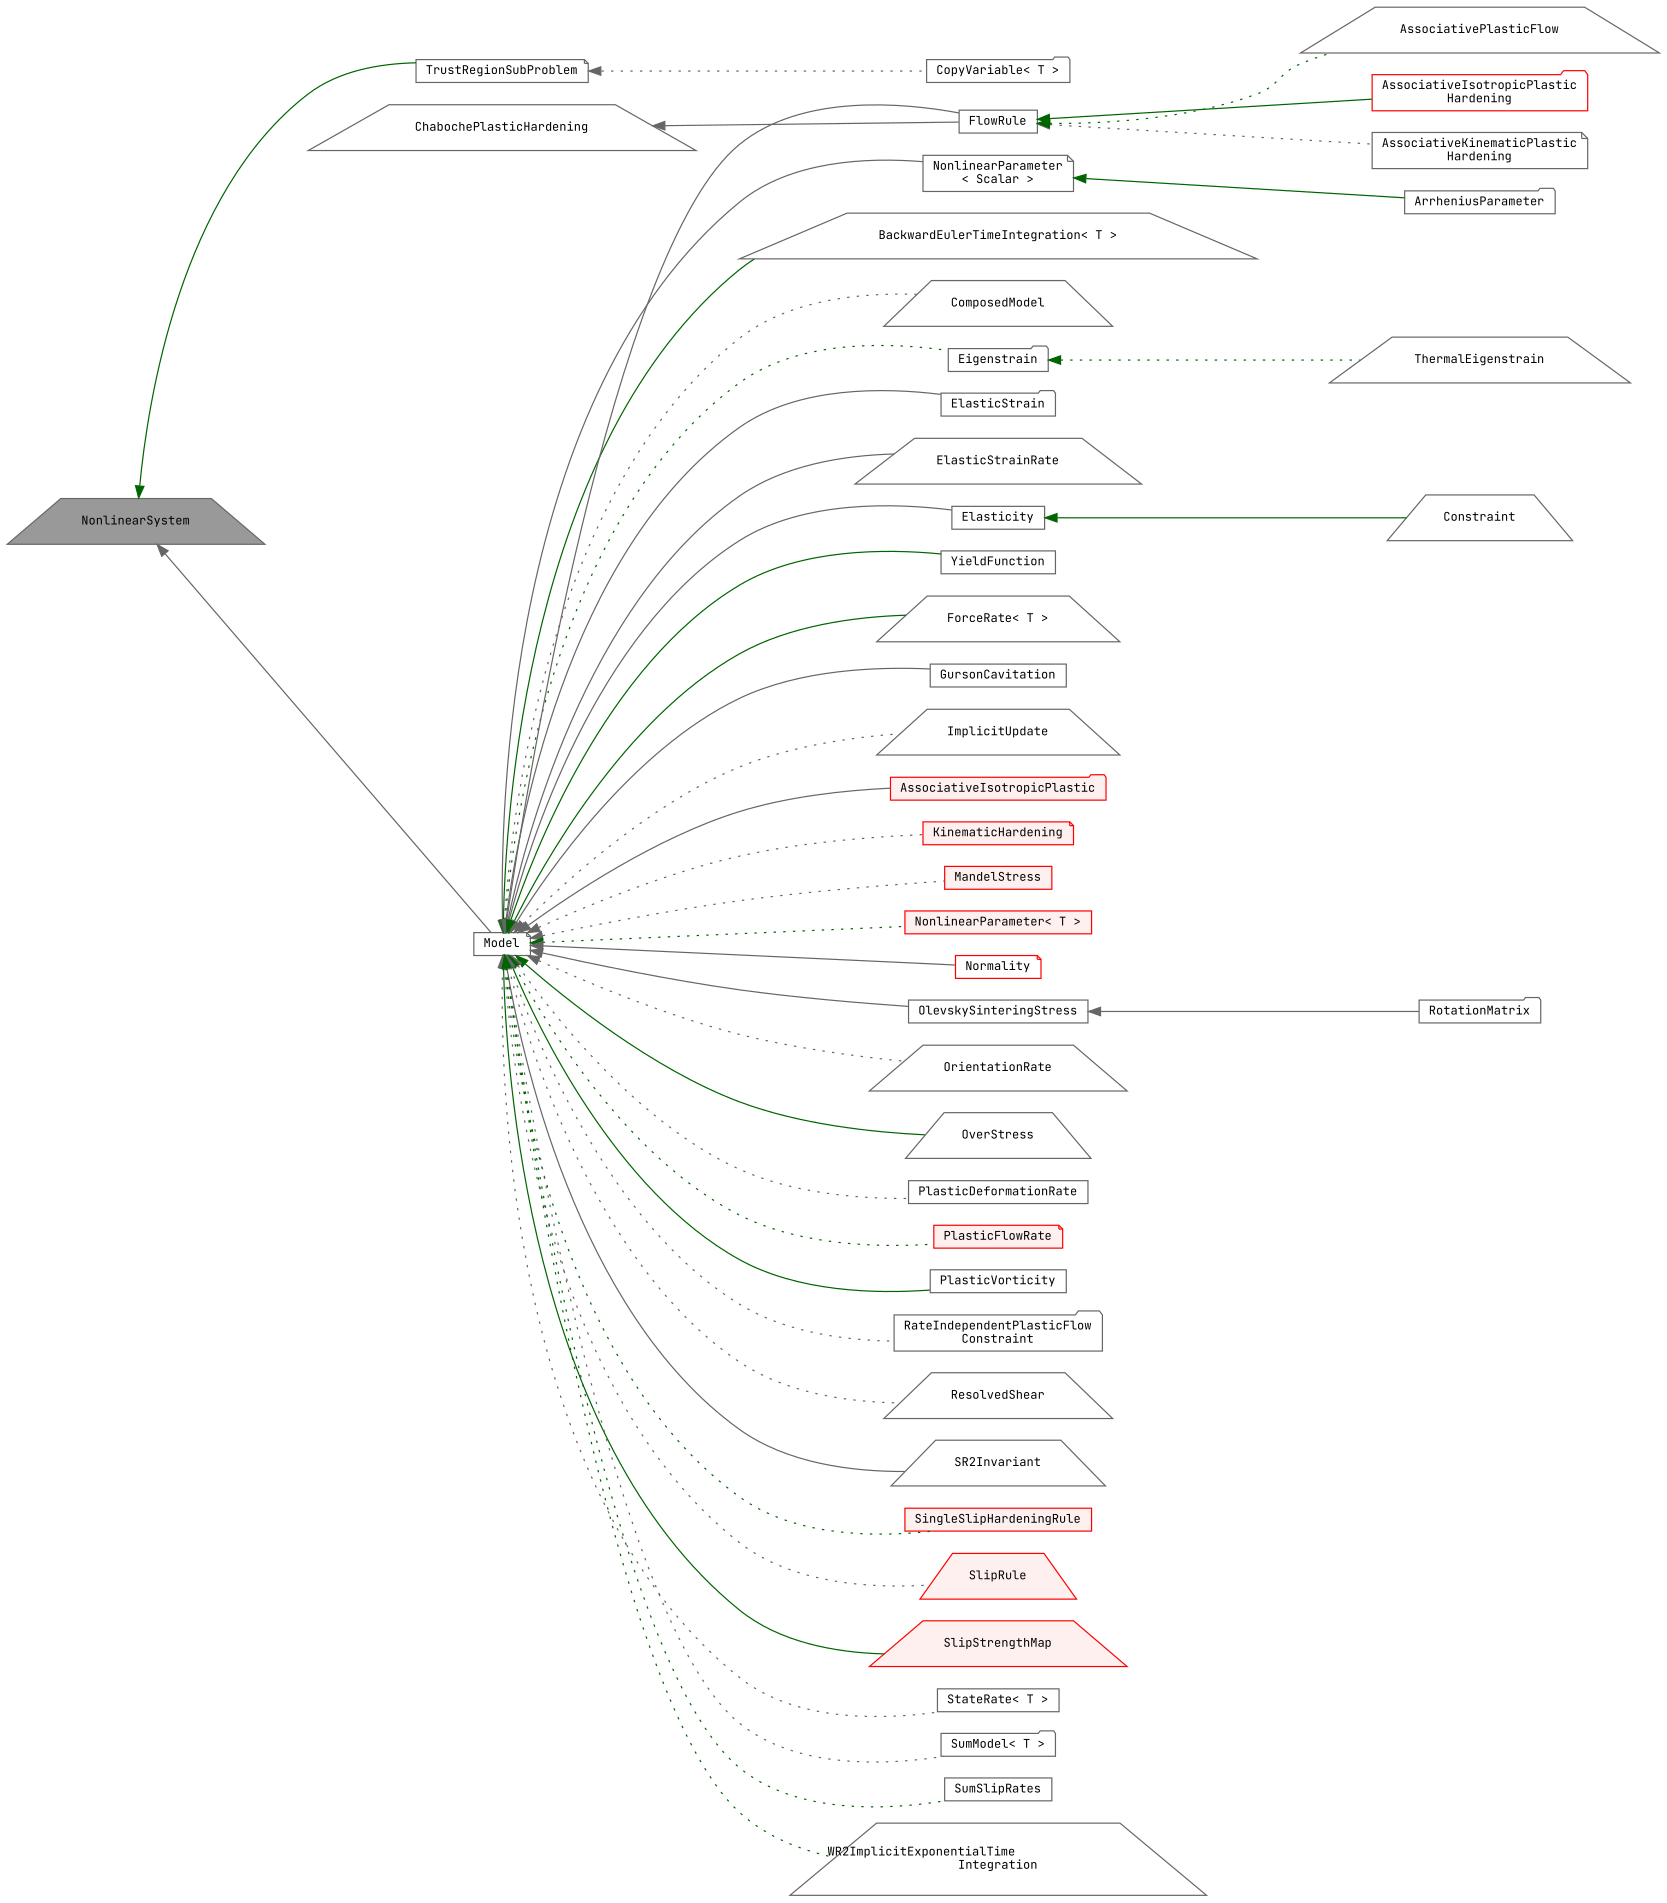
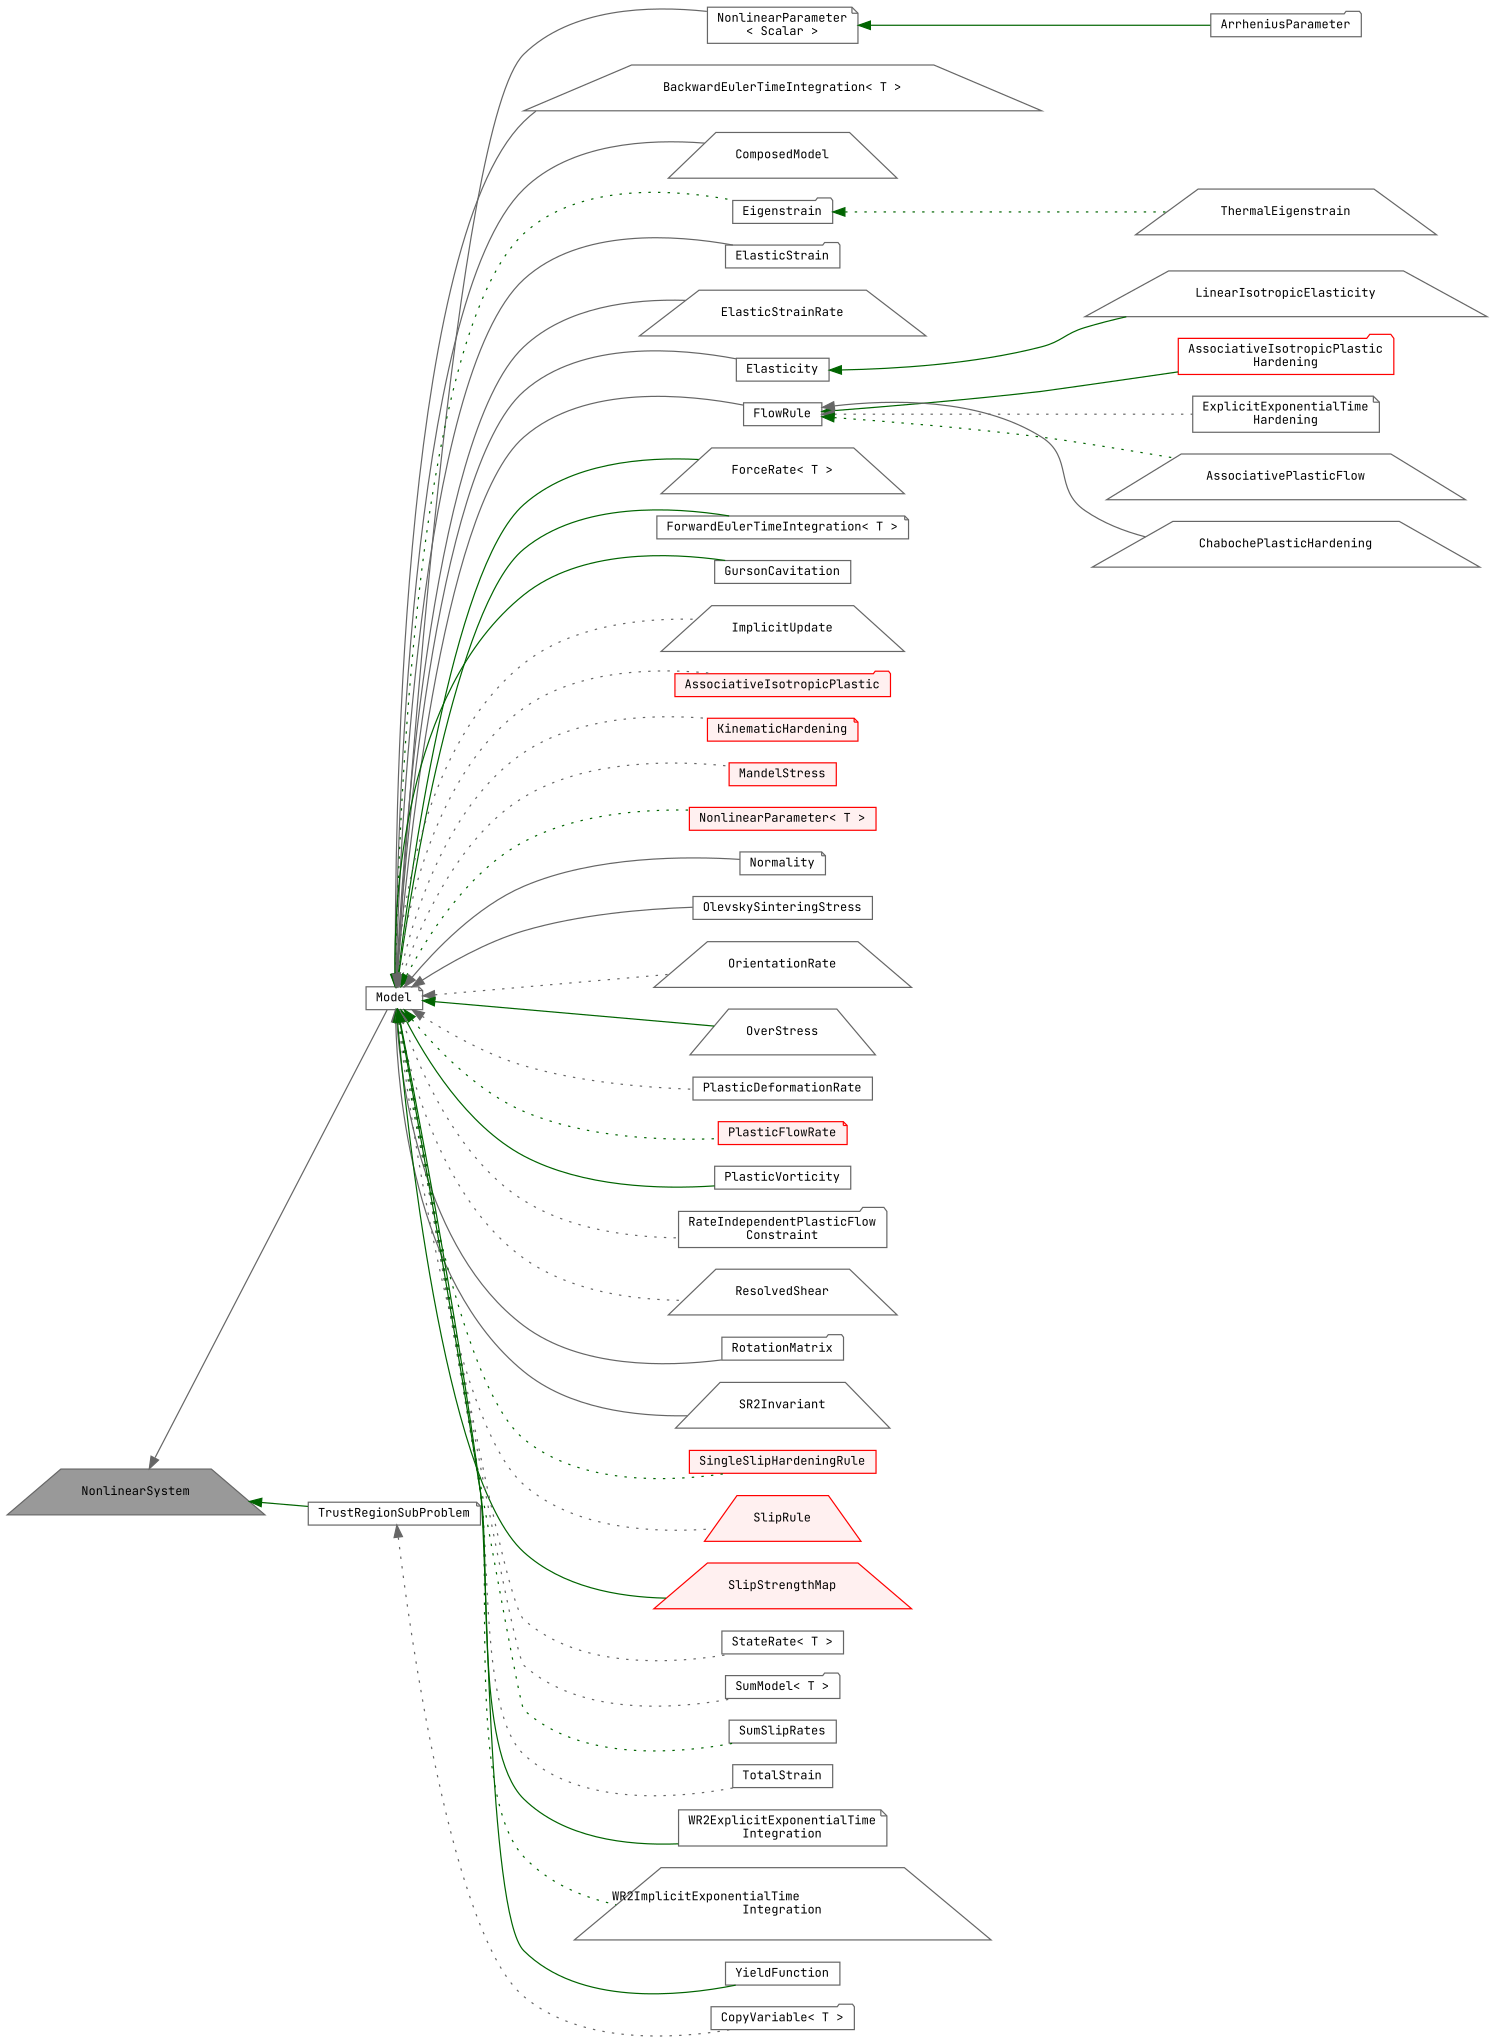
(812, 124) -> (1015, 424)
(1480, 151) -> (1286, 414)
(1480, 518) -> (1286, 294)
(603, 520) -> (433, 453)
none -> (783, 527)
(561, 561) -> (414, 530)
(686, 731) -> (485, 634)
(698, 827) -> (487, 744)
(998, 967) -> (783, 863)
(1260, 1012) -> (478, 1278)
none -> (783, 1776)
none -> (783, 1828)
